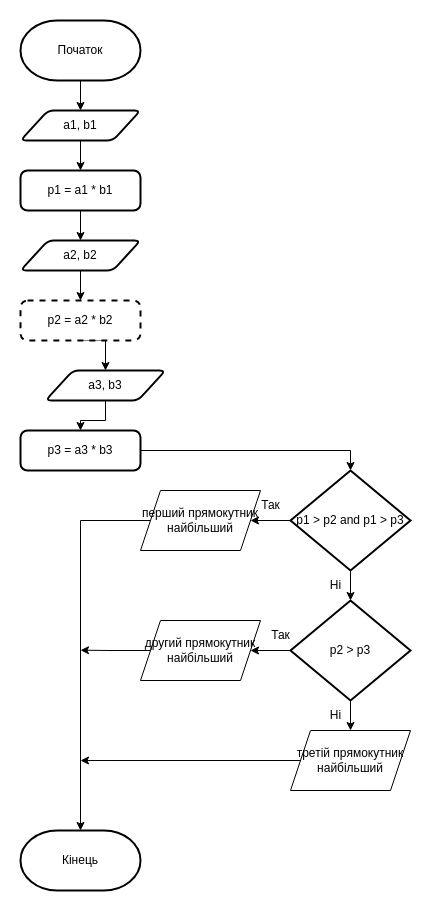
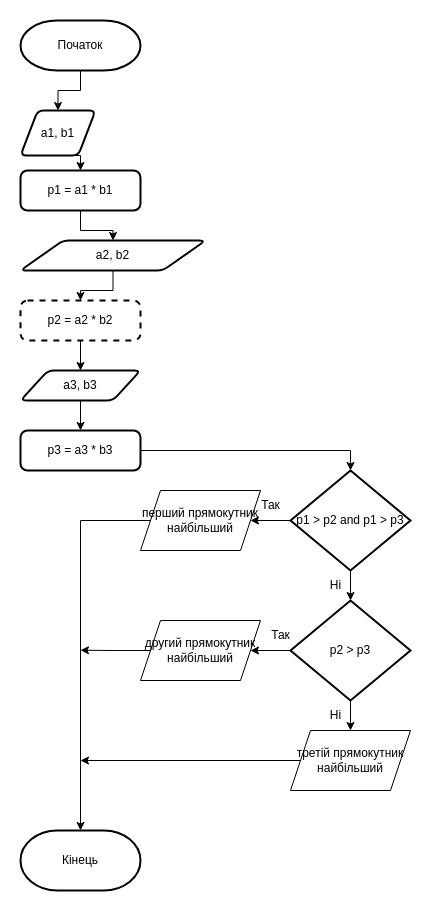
(81, 51) -> (81, 46)
(81, 126) -> (58, 133)
(81, 256) -> (113, 256)
(106, 386) -> (81, 386)
